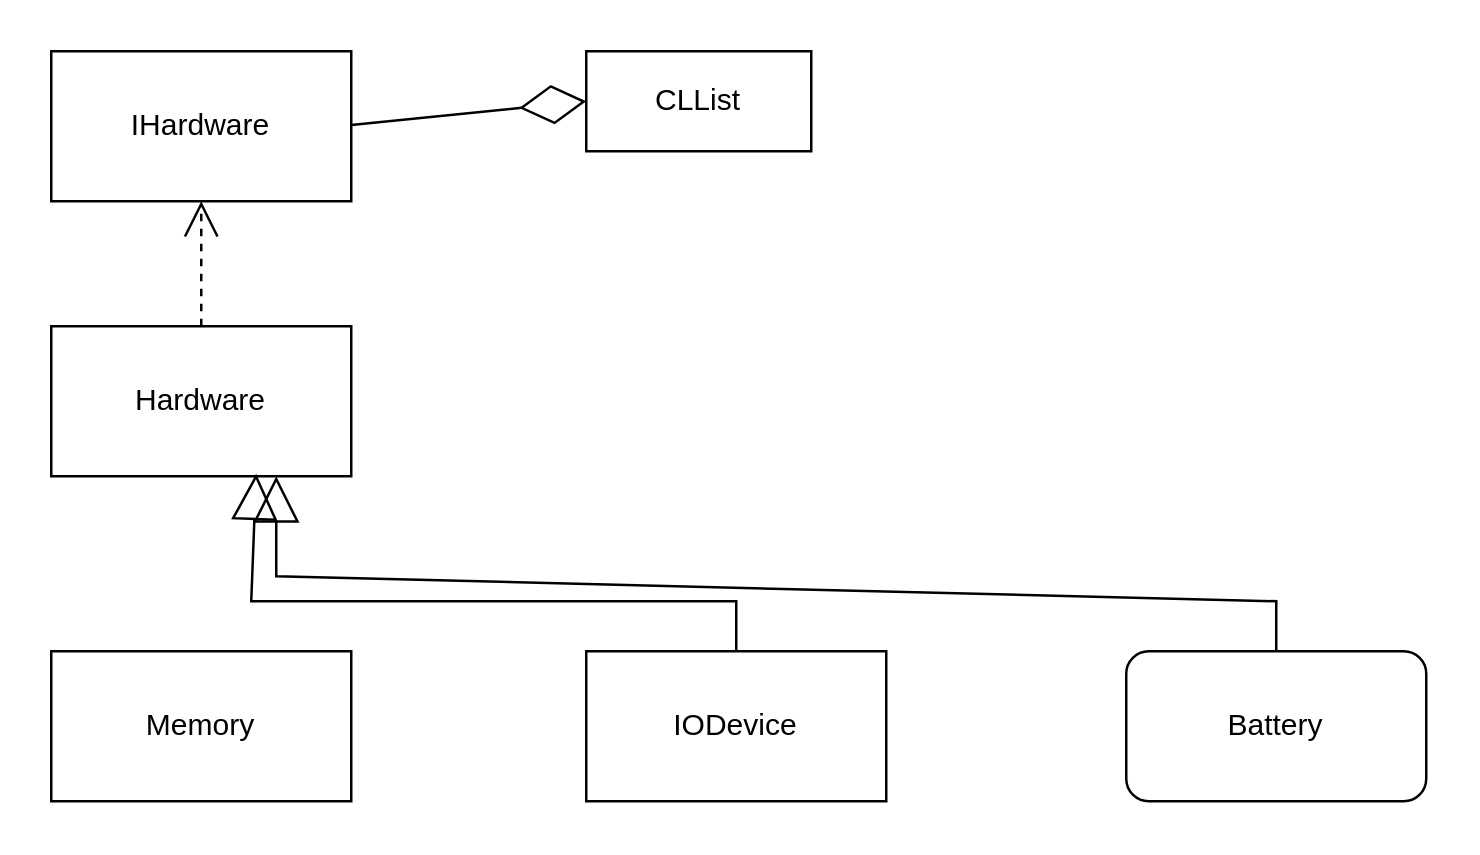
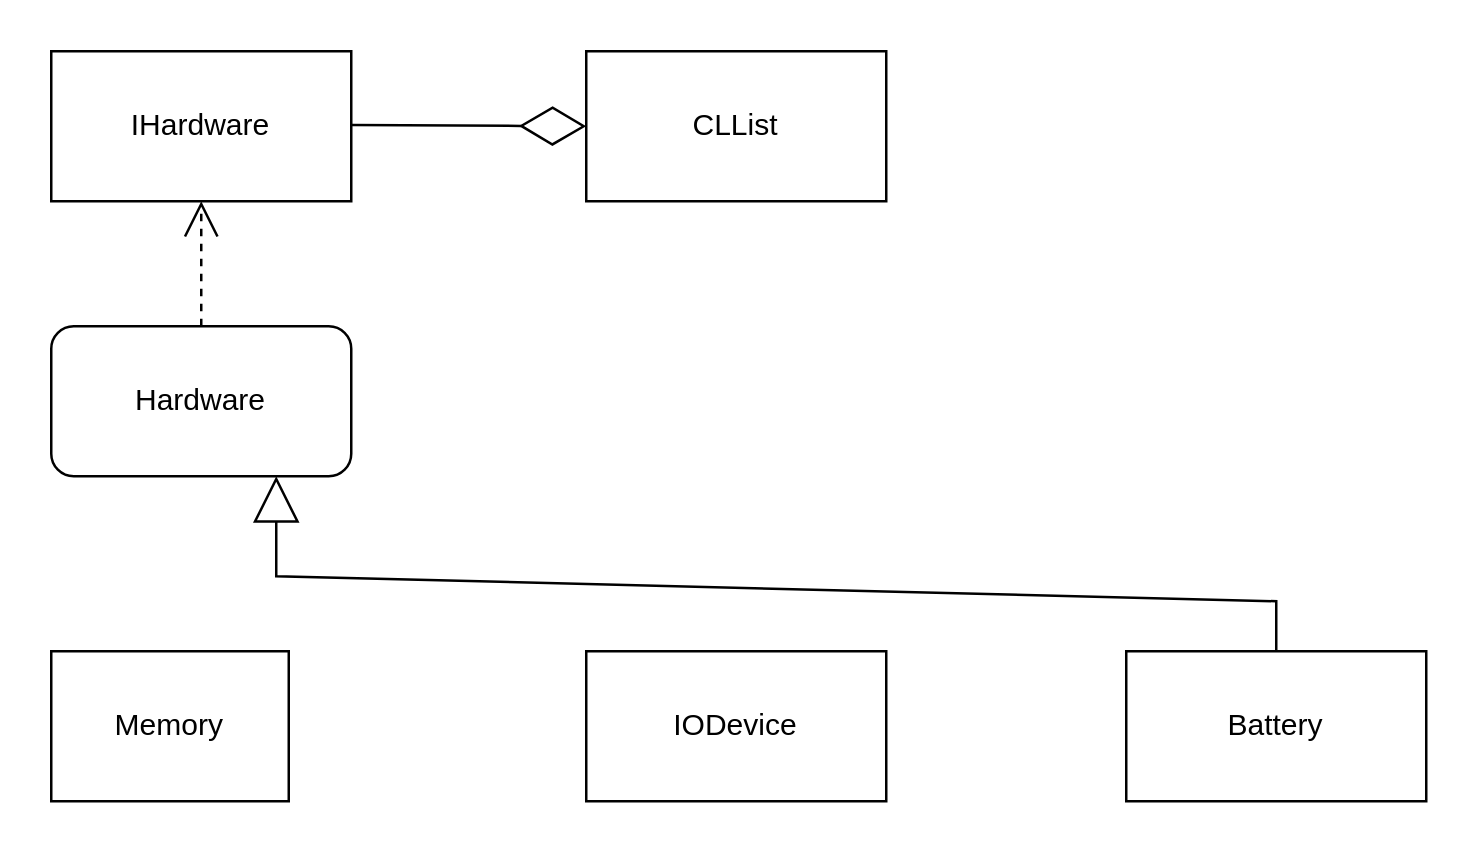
(699, 101) -> (736, 126)
(201, 401) -> (201, 401)
(478, 601) -> none
(201, 726) -> (170, 726)
(1276, 726) -> (1276, 726)
